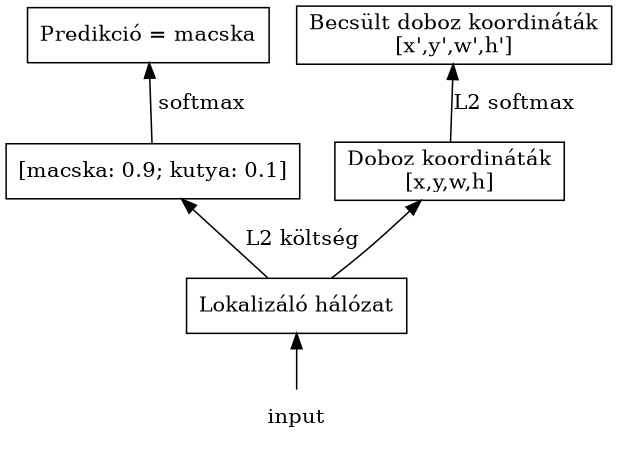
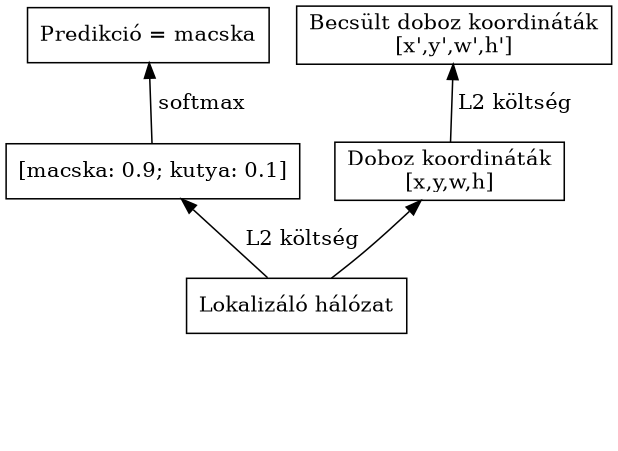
(512, 103) -> (512, 103)
(297, 417) -> none
